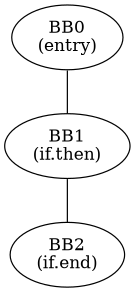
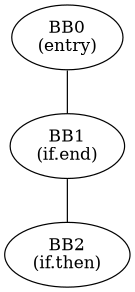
(67, 146) -> (67, 146)
(67, 255) -> (67, 255)
